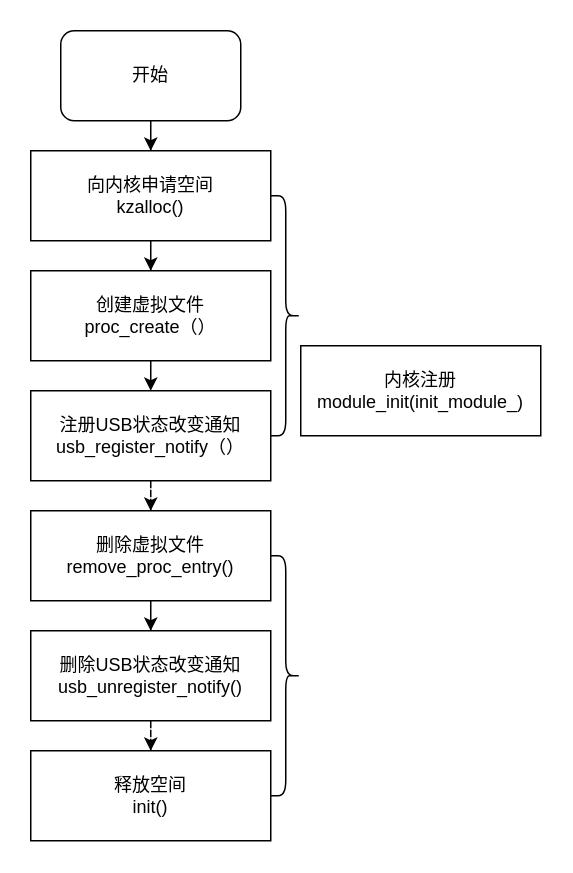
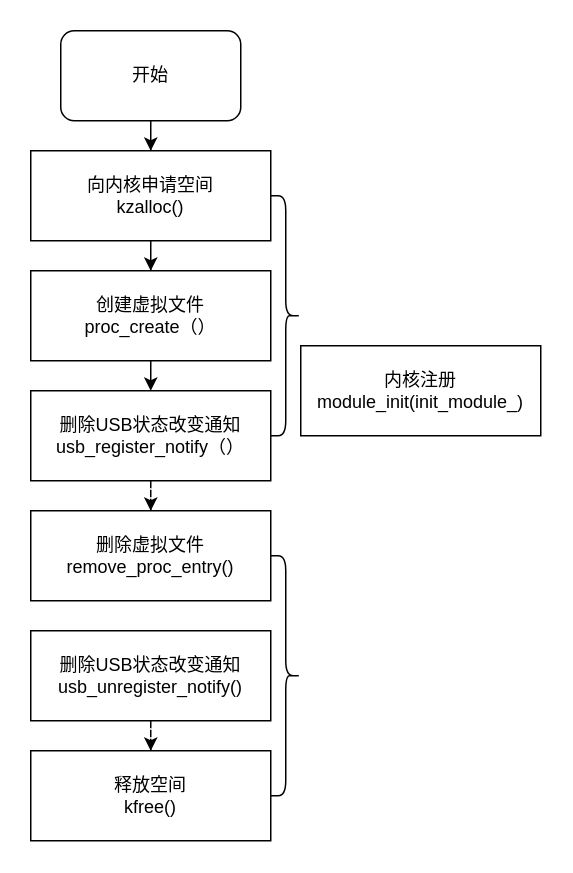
(151, 436) -> (151, 436)
(151, 621) -> none
(151, 796) -> (151, 796)
